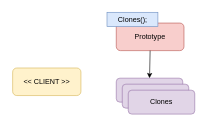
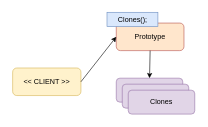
(150, 37) -> (150, 37)
none -> (98, 61)
